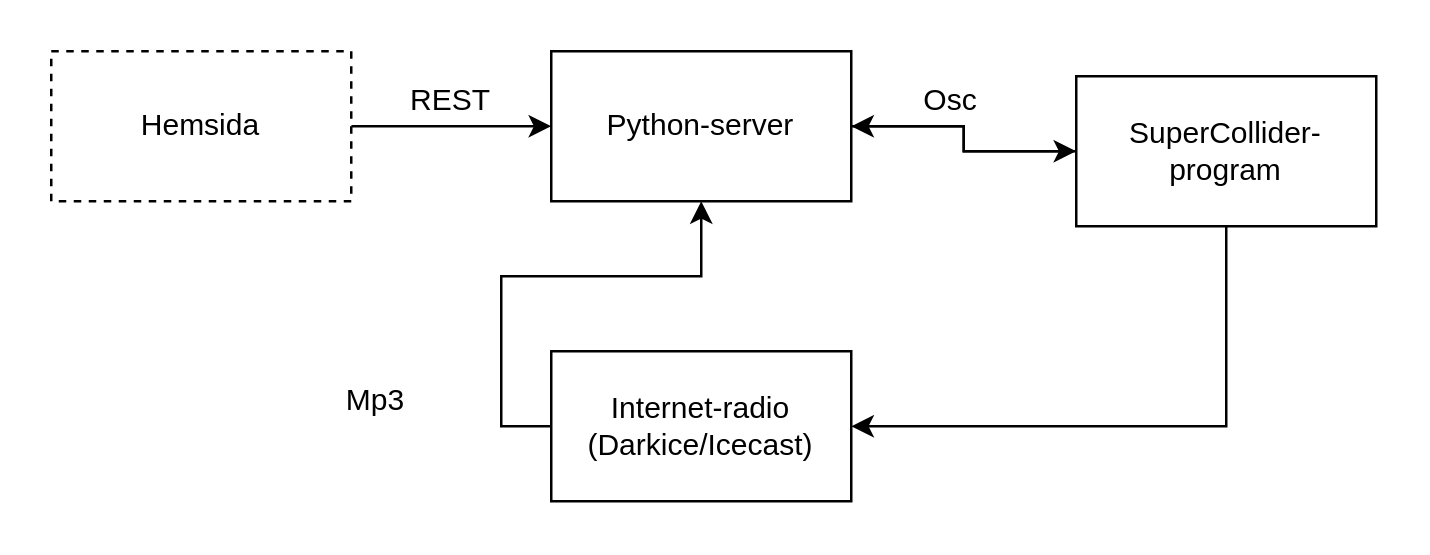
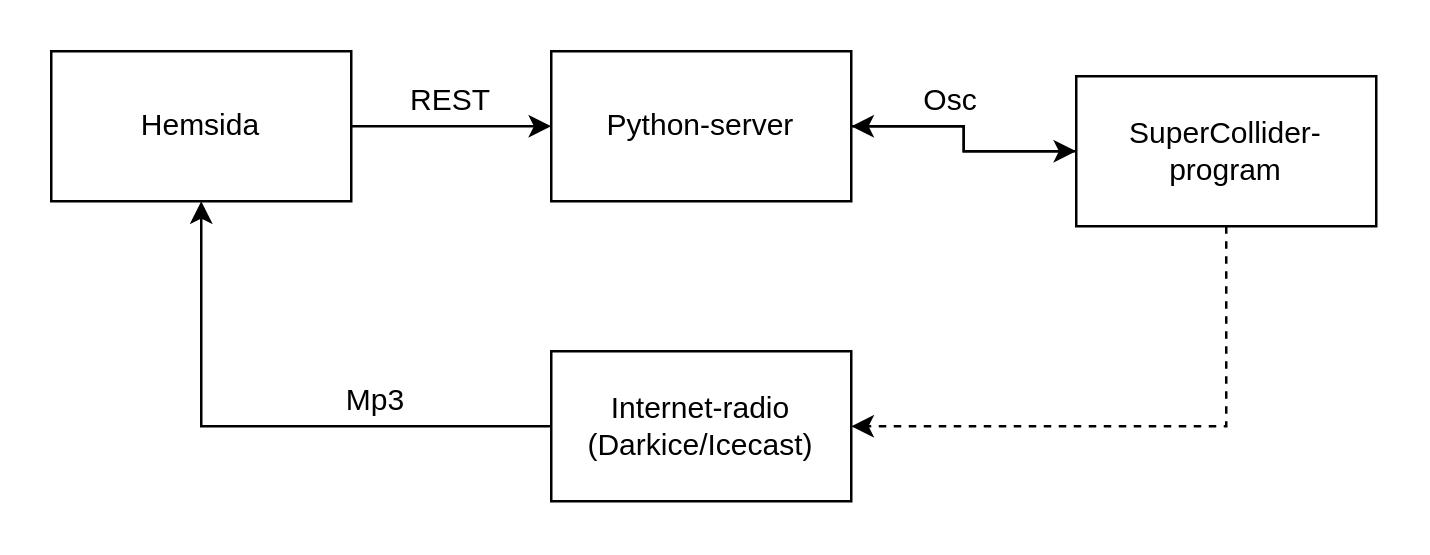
(201, 126) -> (201, 126)
(554, 276) -> (248, 426)
(1145, 426) -> (1145, 426)
